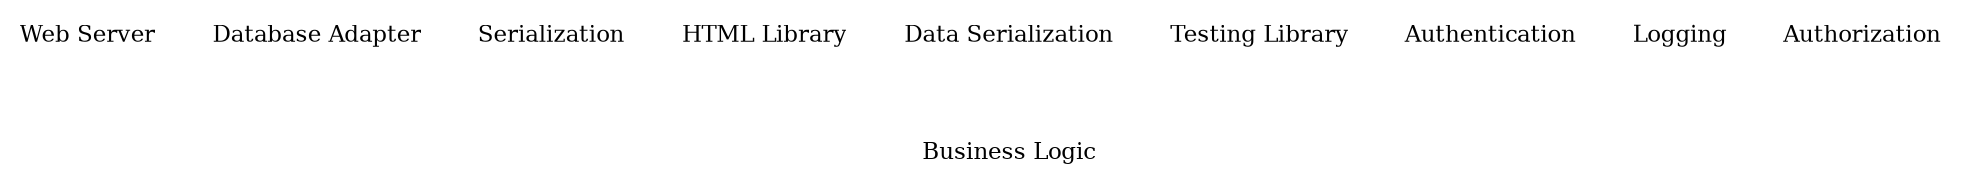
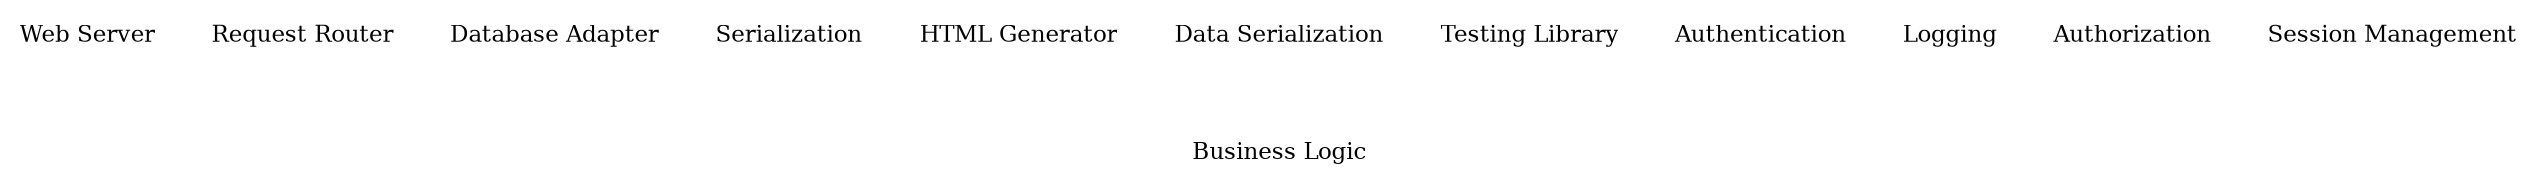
none -> (303, 36)
(765, 36) -> (1019, 36)
none -> (2393, 36)
